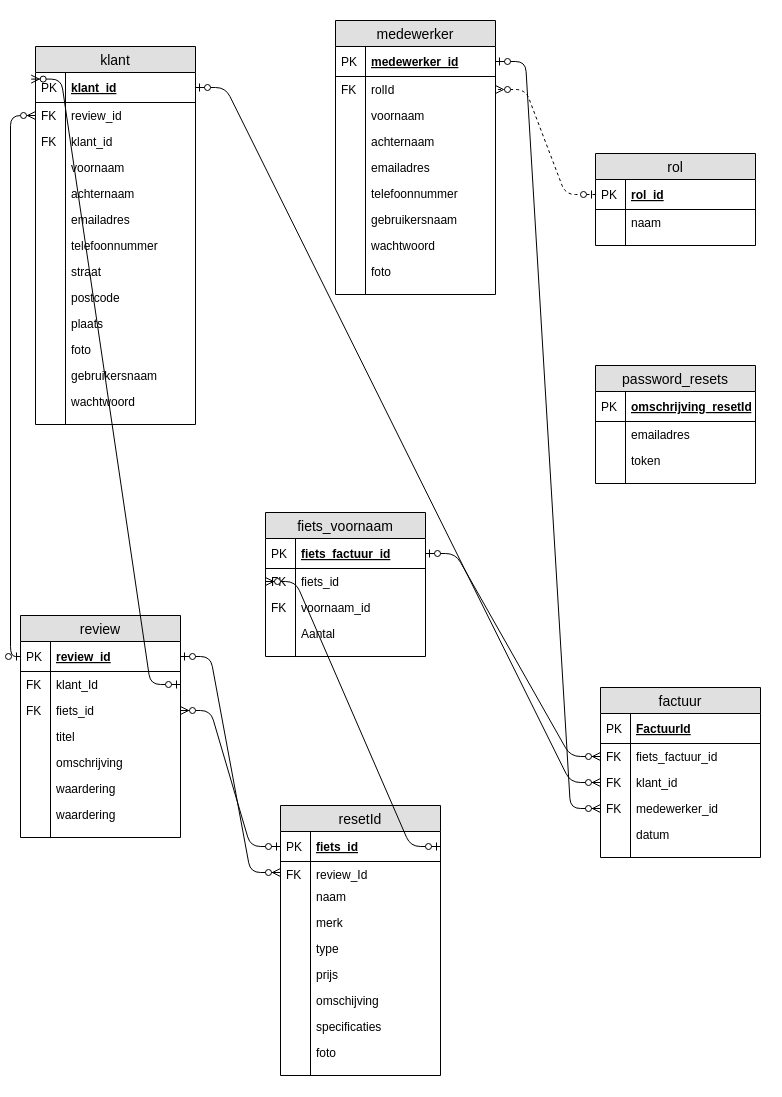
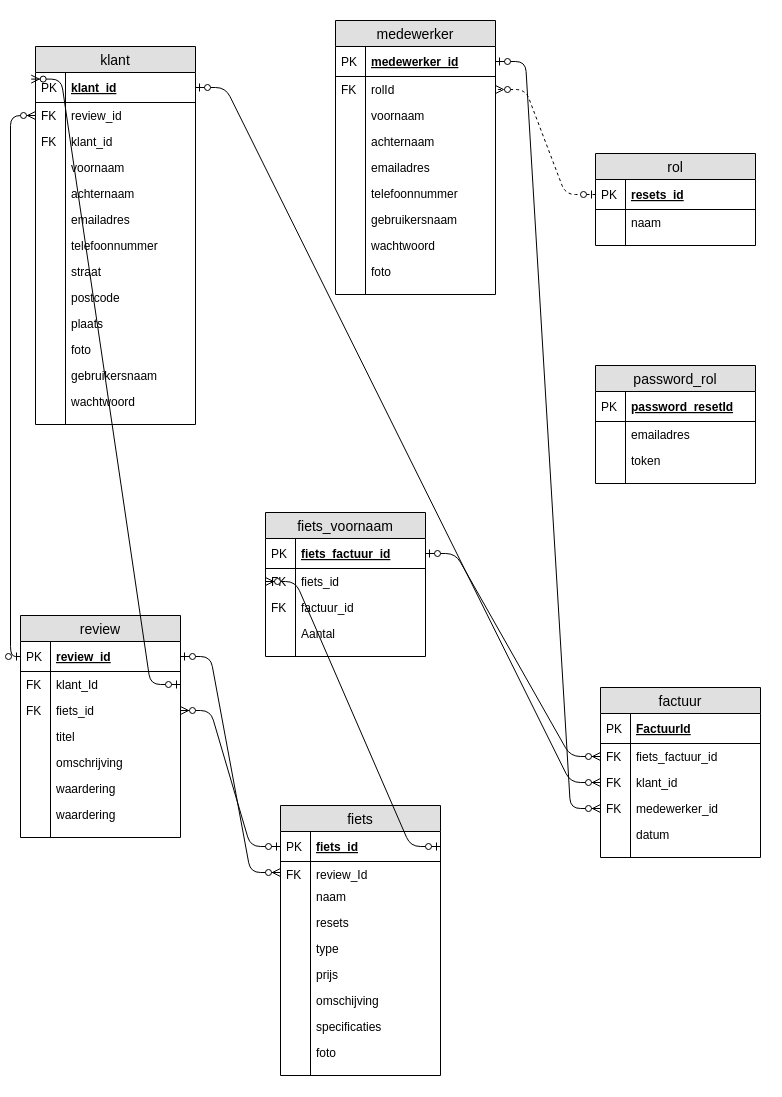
(648, 195) -> (660, 195)
(675, 379) -> (675, 379)
(695, 407) -> (685, 407)
(336, 608) -> (333, 608)
(360, 819) -> (360, 819)
(329, 923) -> (336, 923)
